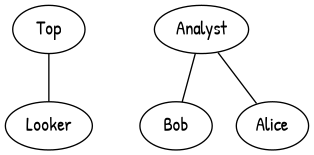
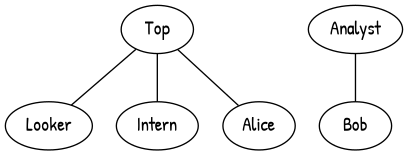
(237, 78) -> (208, 78)
none -> (157, 126)
